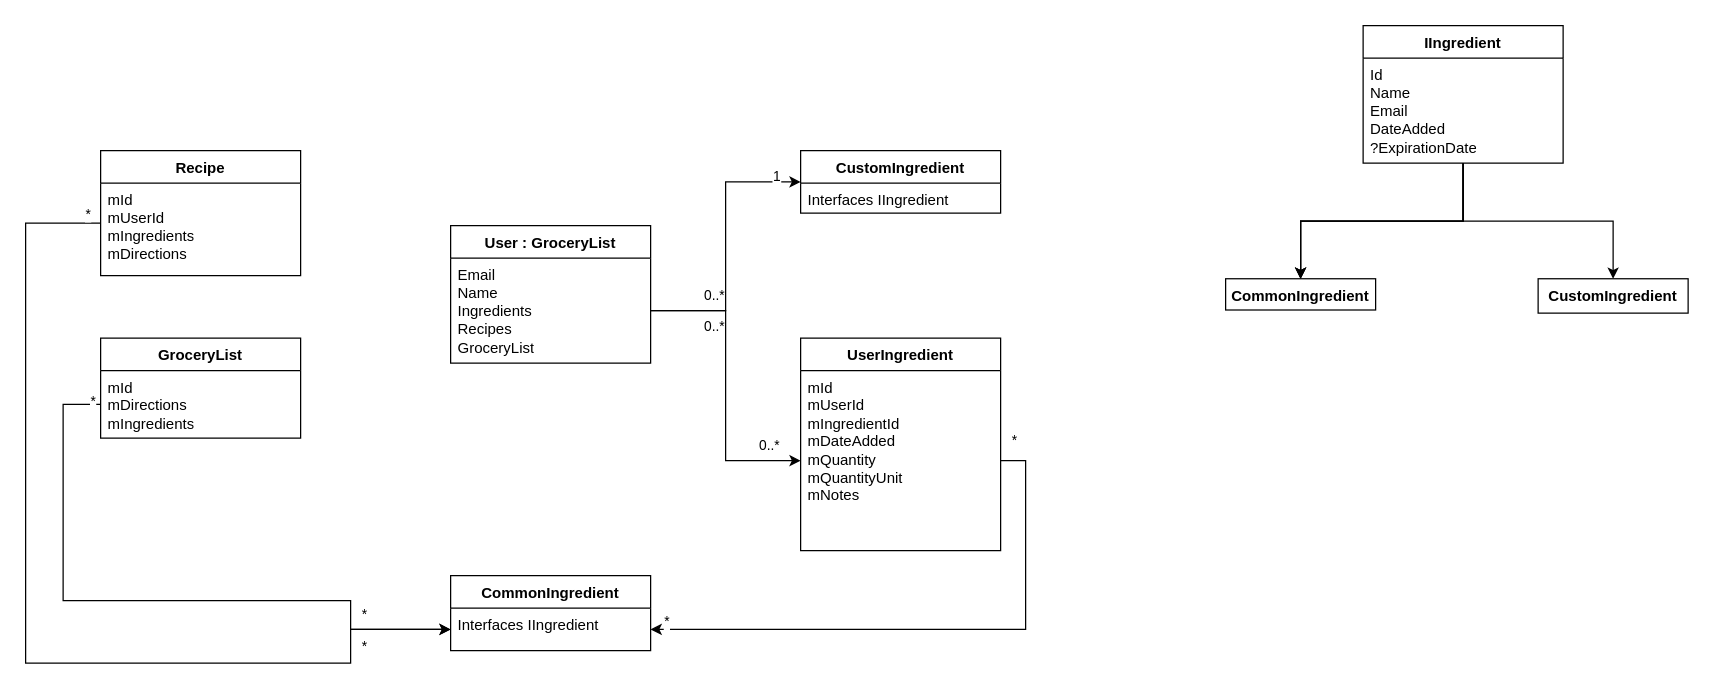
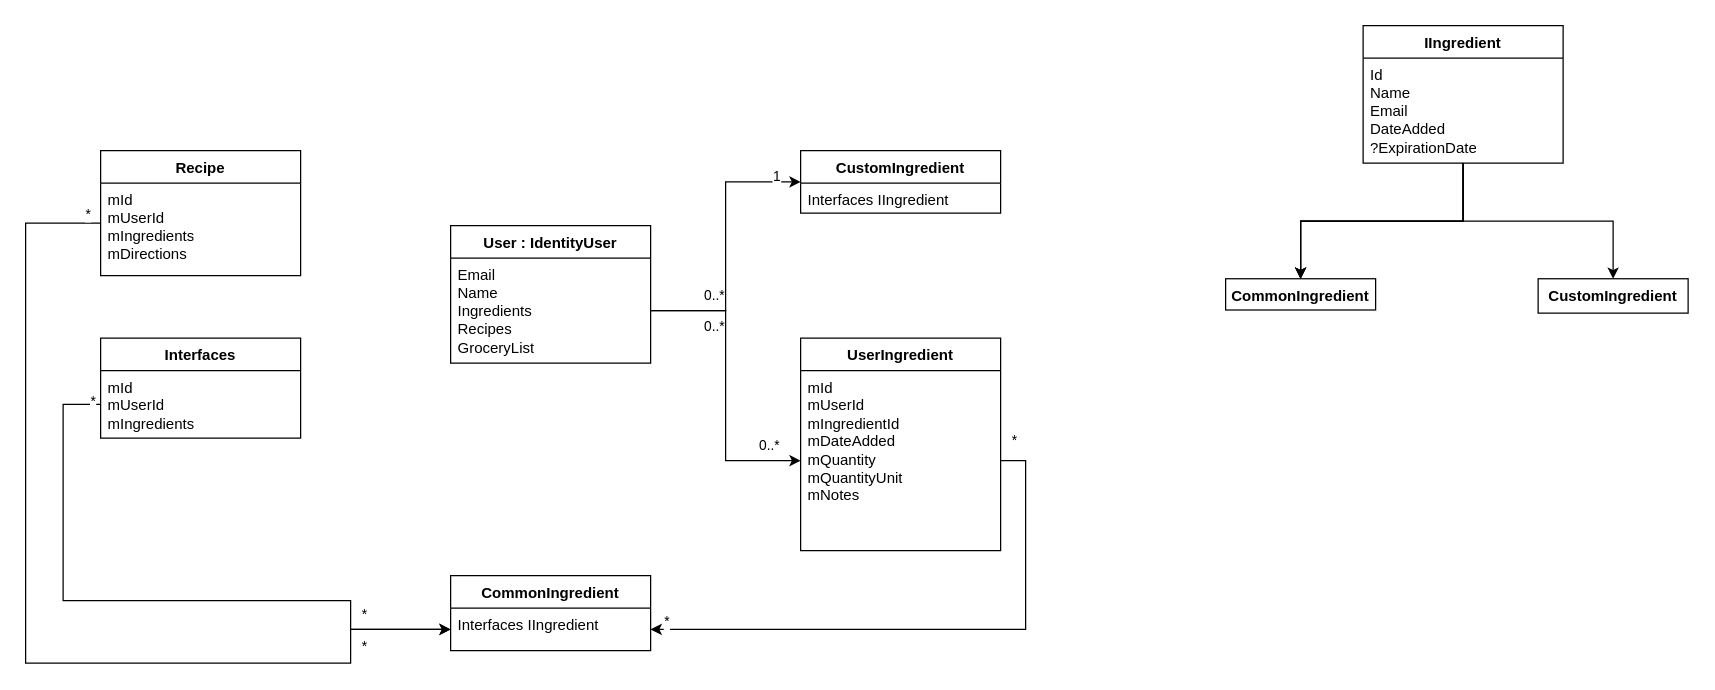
(551, 243) -> (551, 243)
(201, 356) -> (201, 356)
(157, 406) -> (157, 406)
